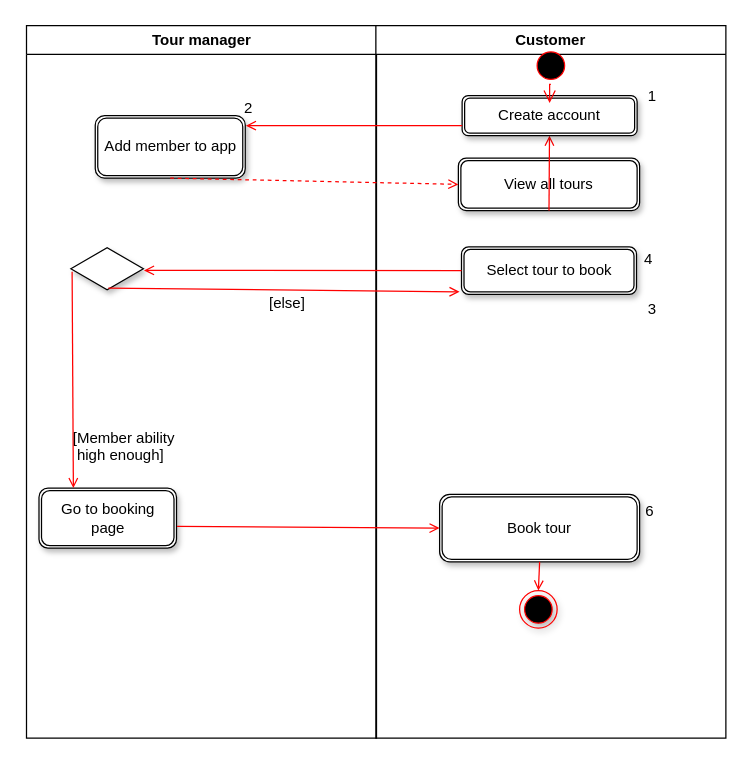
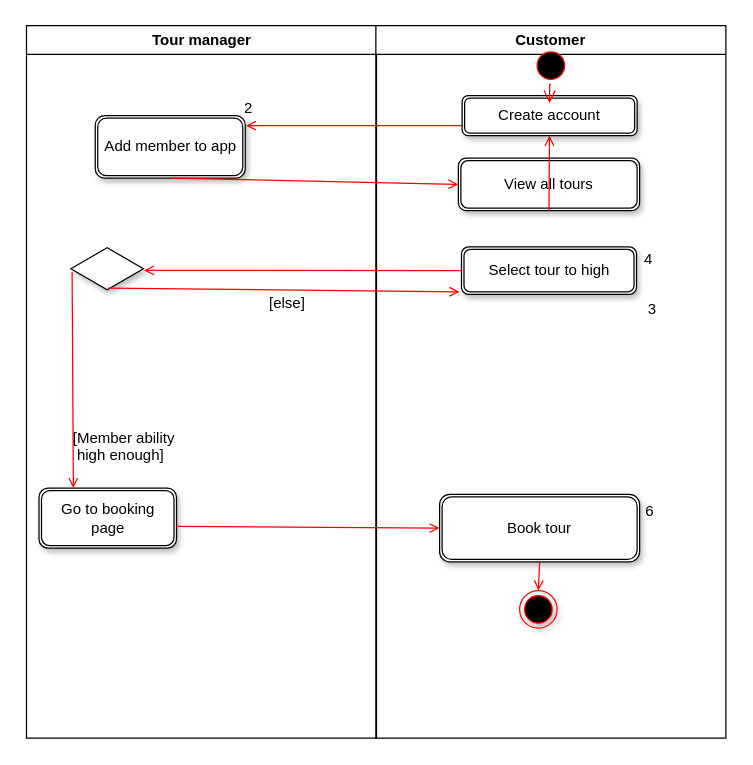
(658, 97) -> none
(313, 181) -> (313, 181)
(549, 271) -> (549, 271)
